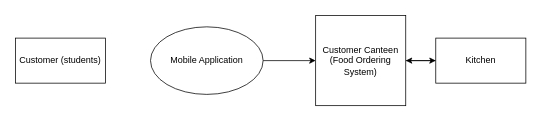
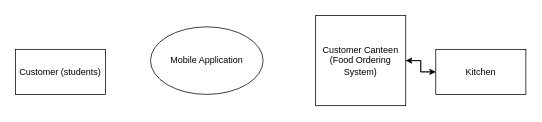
(60, 60) -> (60, 72)
(286, 60) -> none
(480, 60) -> (480, 72)
